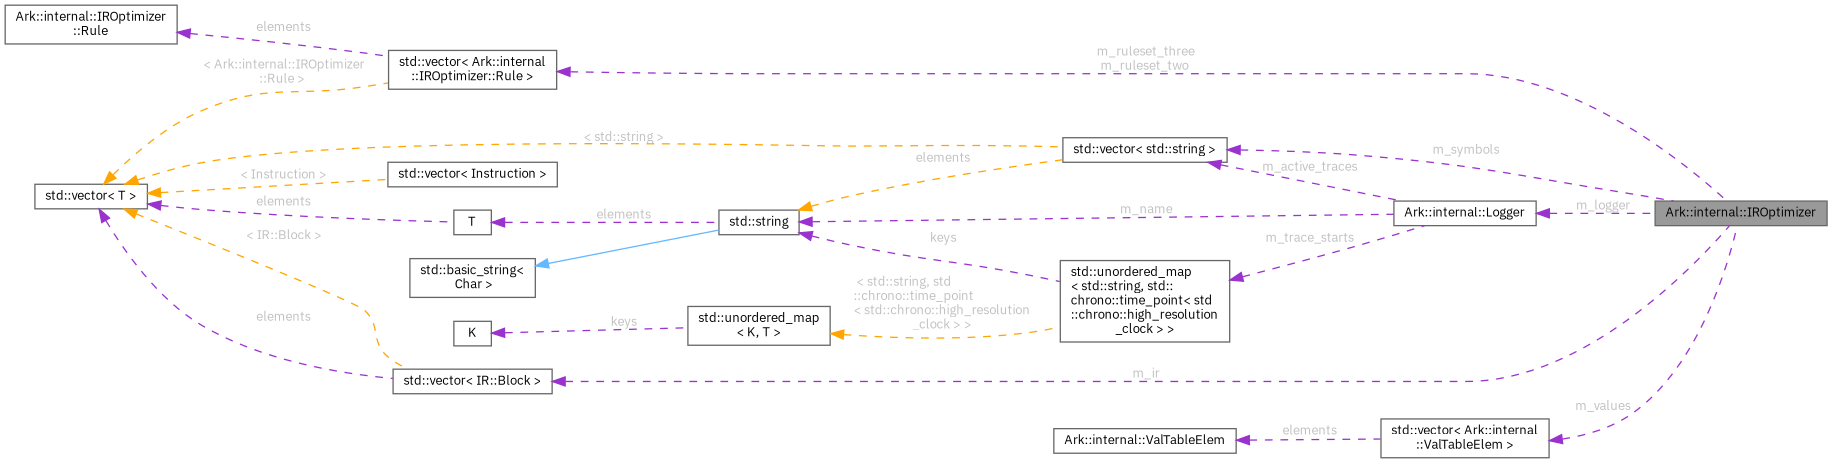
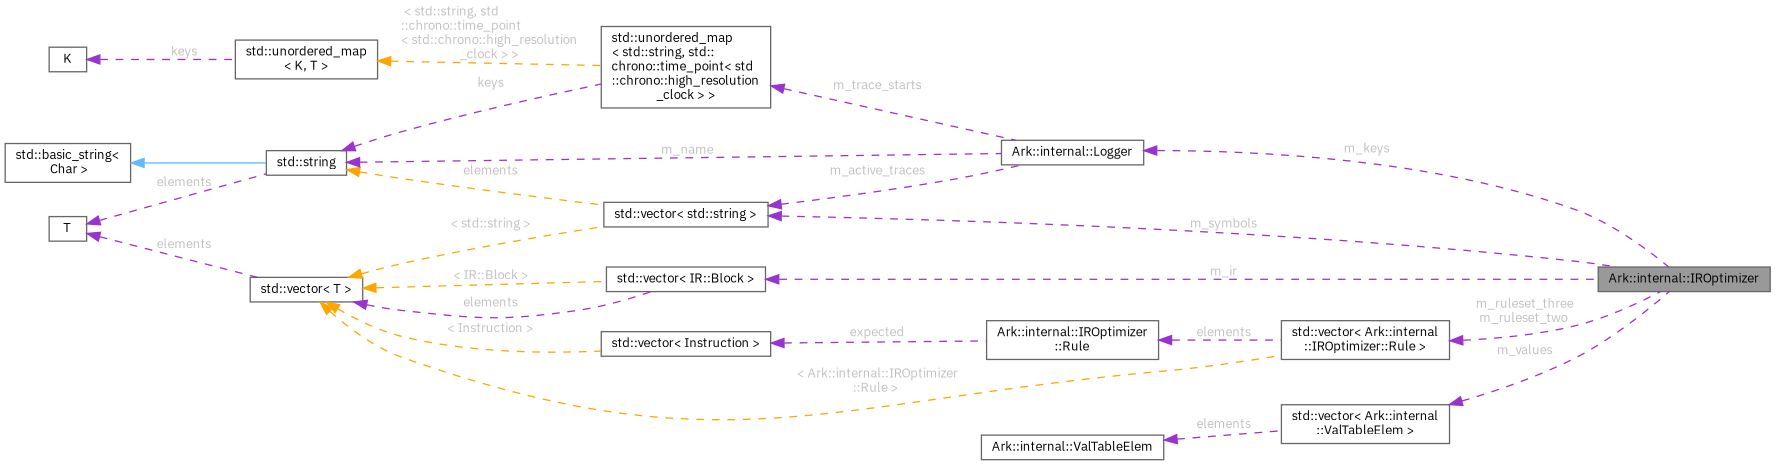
(1602, 206) -> (1365, 149)
(307, 216) -> (179, 257)
none -> (885, 342)
